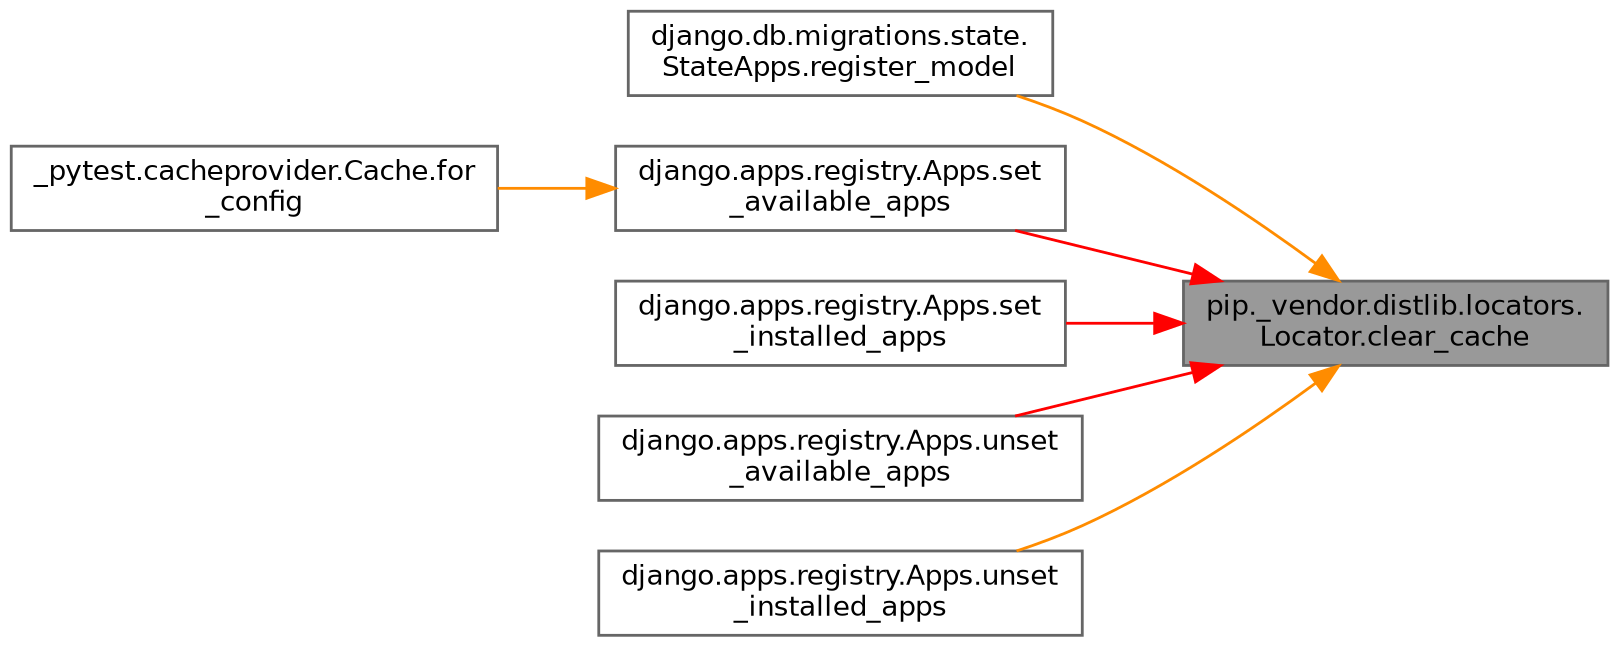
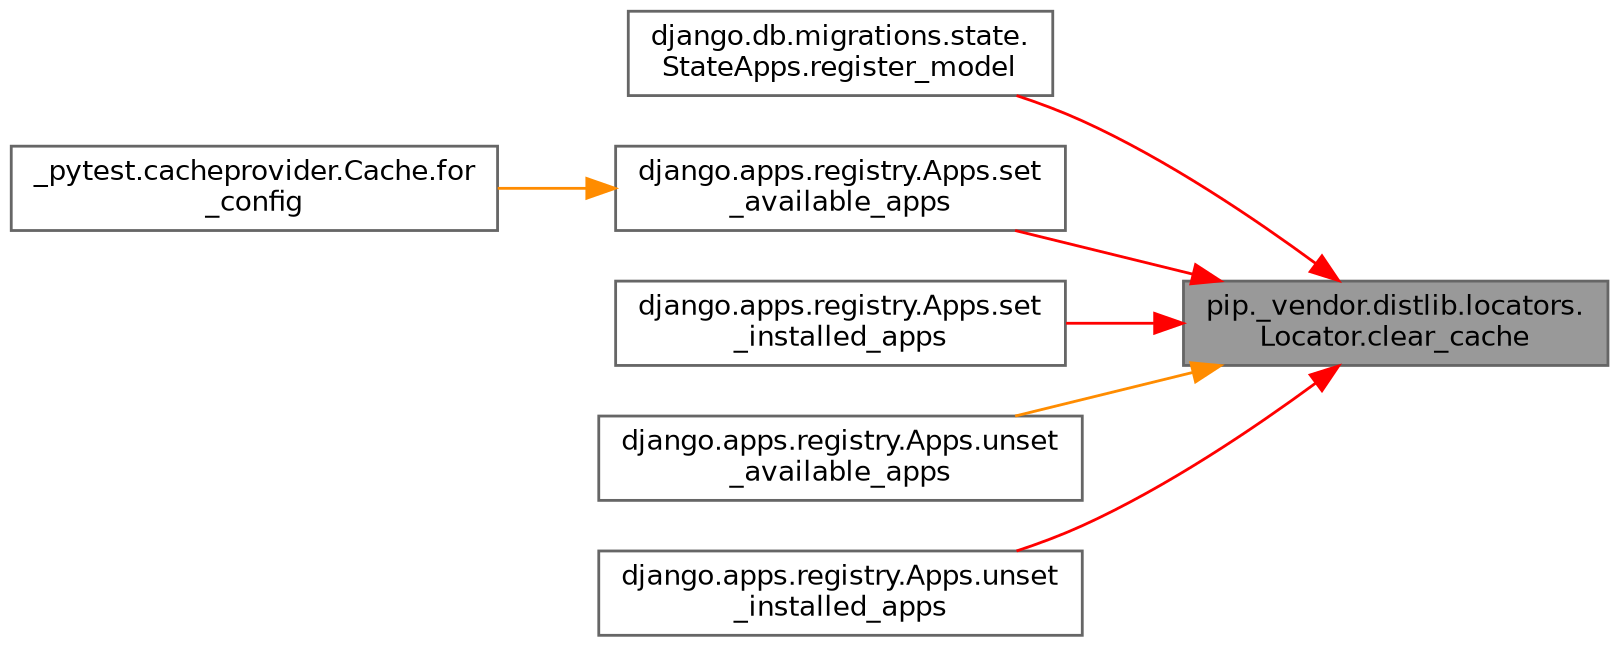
(1172, 168) -> (1172, 168)
(1104, 394) -> (1104, 394)
(1172, 478) -> (1172, 478)
